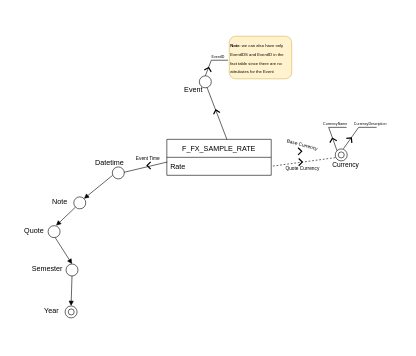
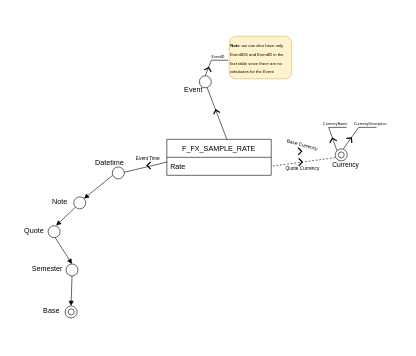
(52, 312) -> (52, 312)
